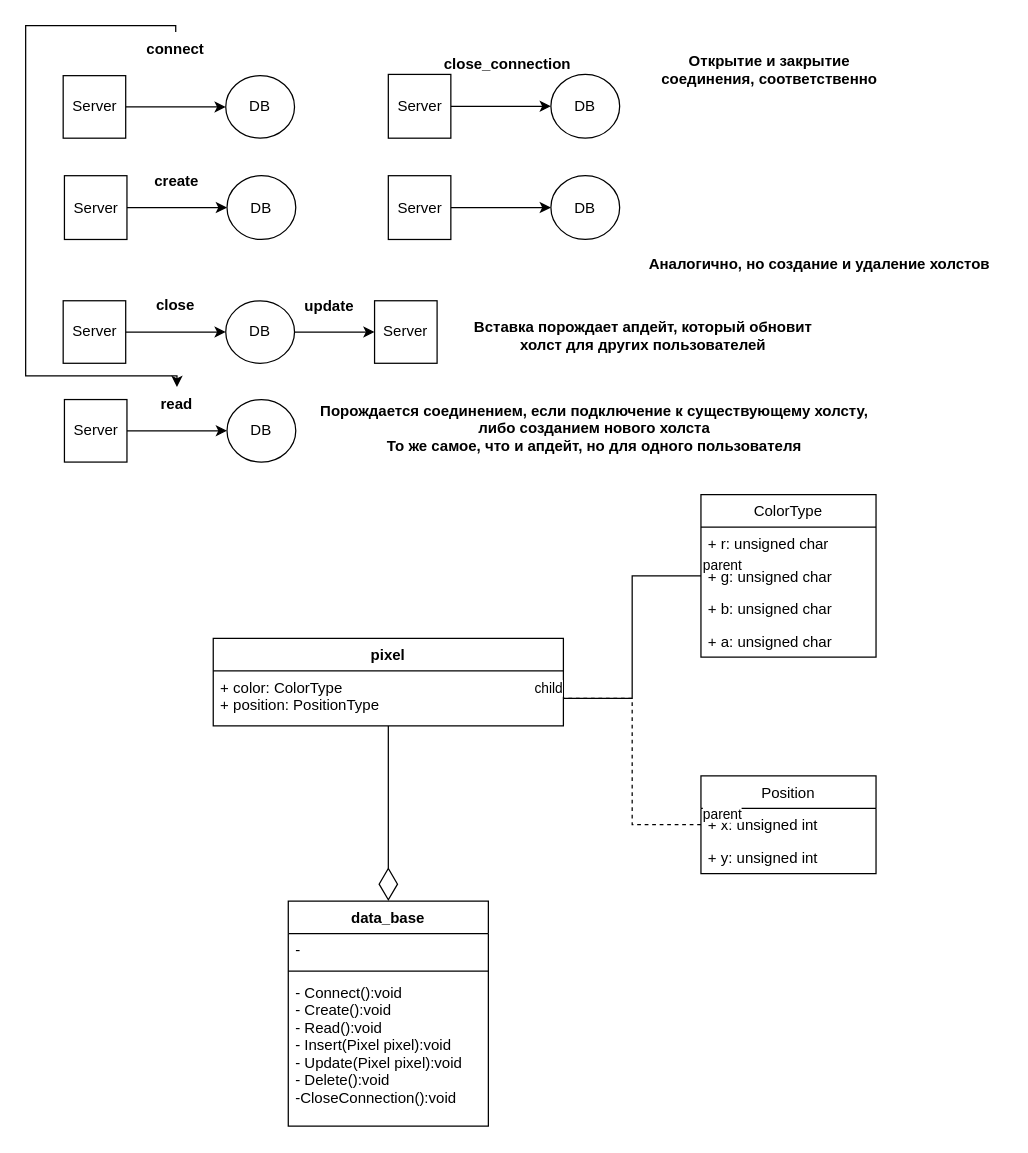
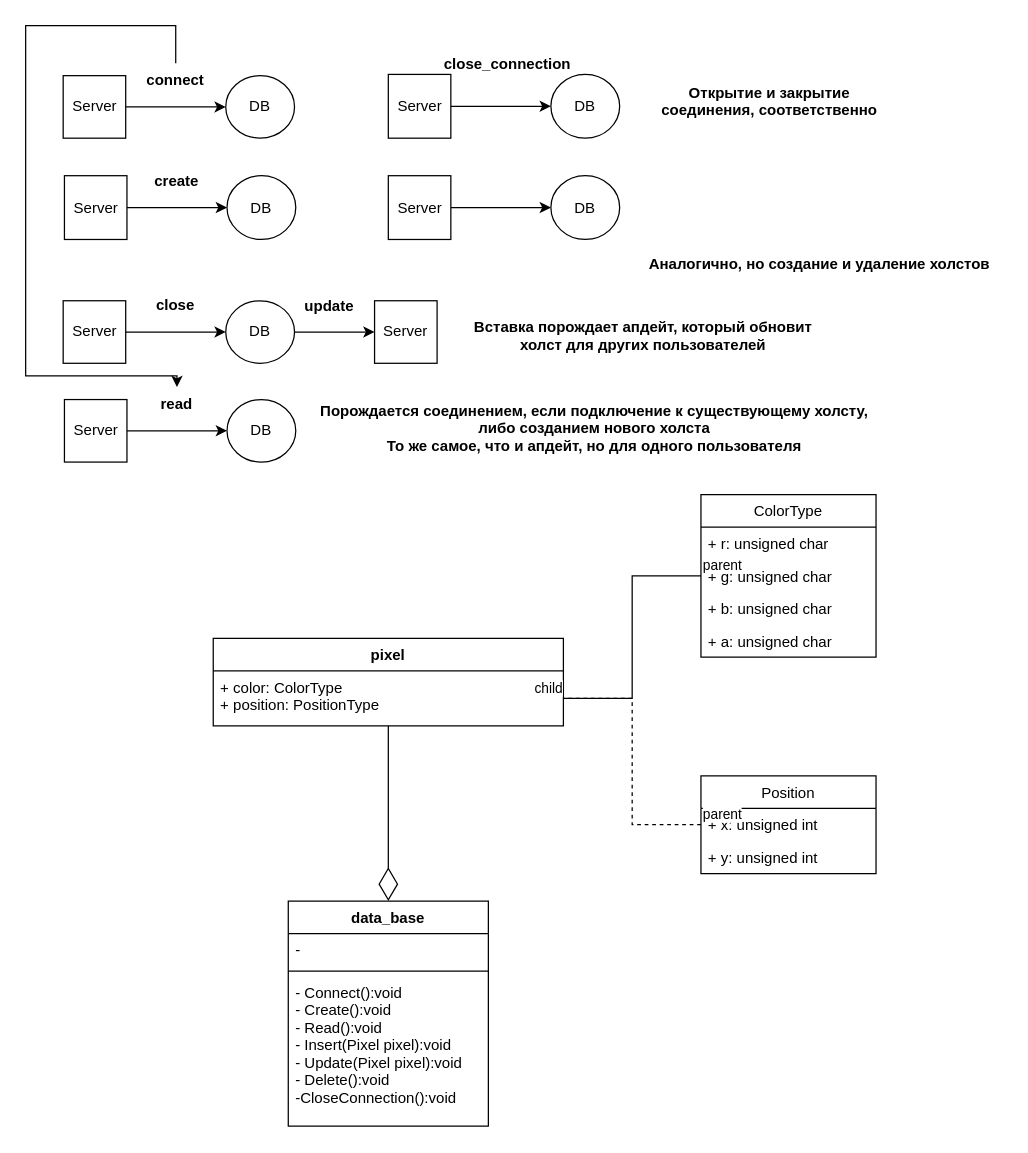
(176, 48) -> (176, 79)
(769, 69) -> (769, 101)
